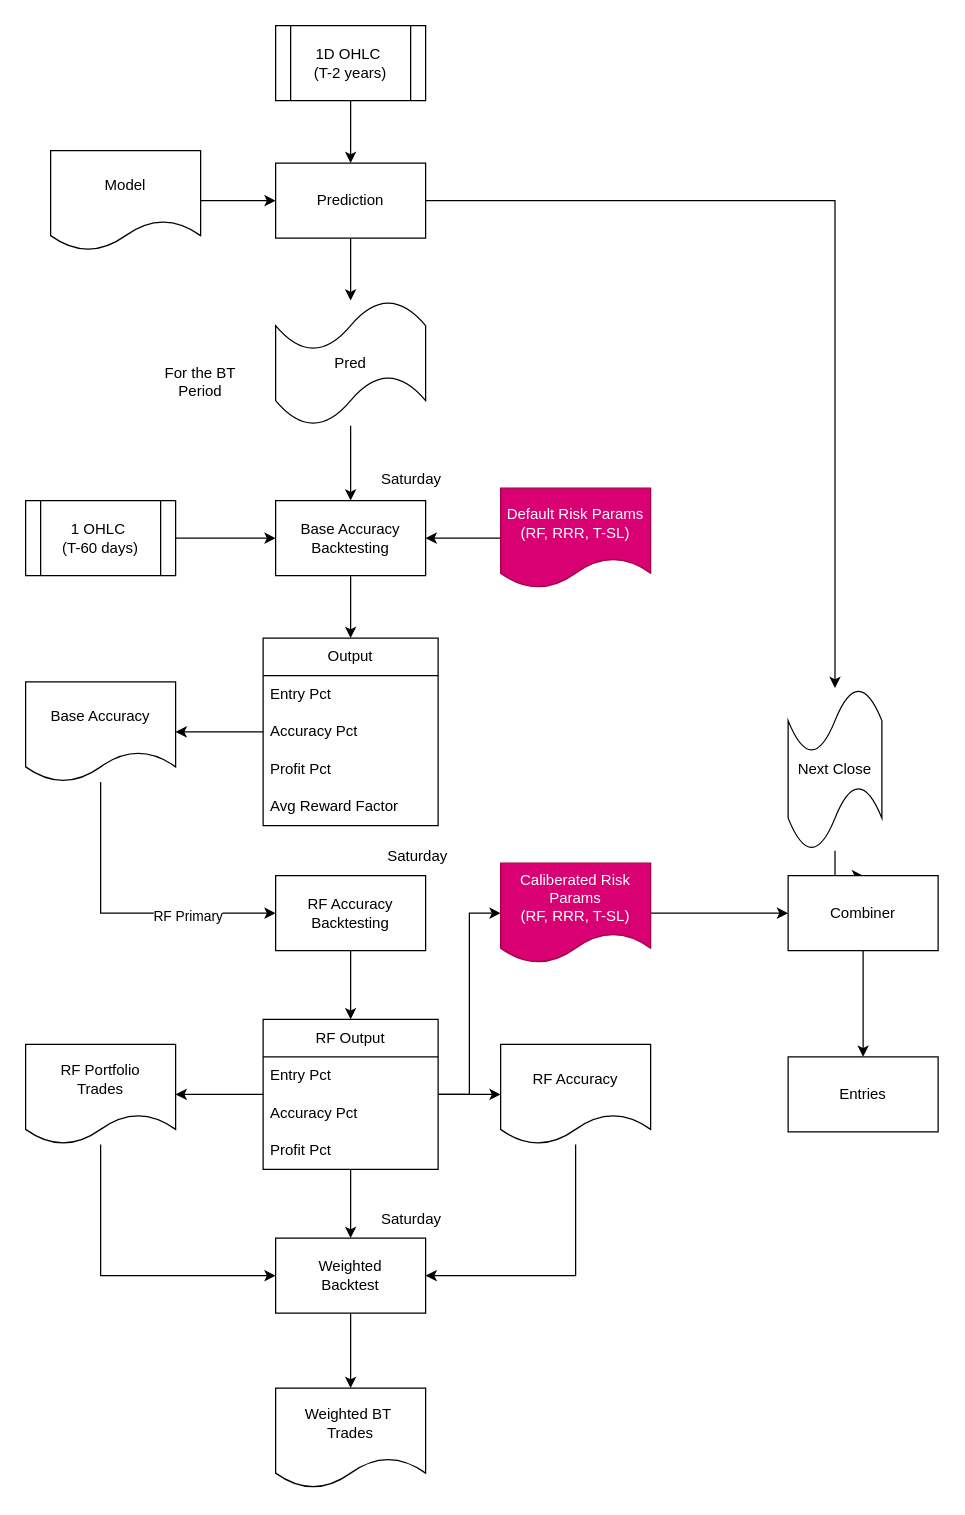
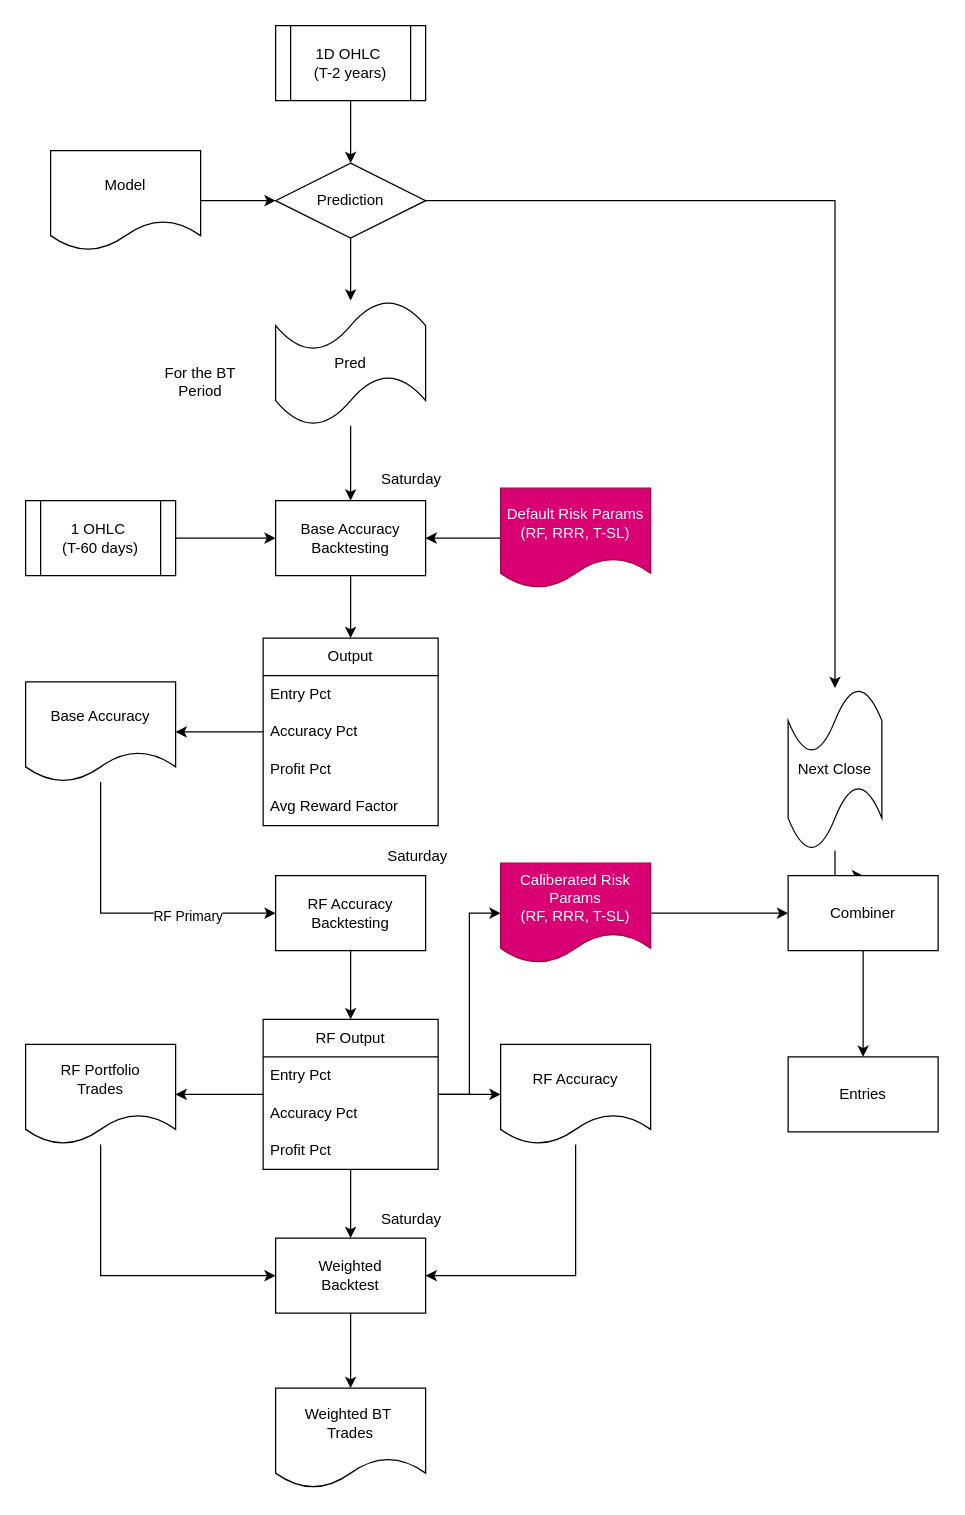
(351, 201) -> (351, 201)
